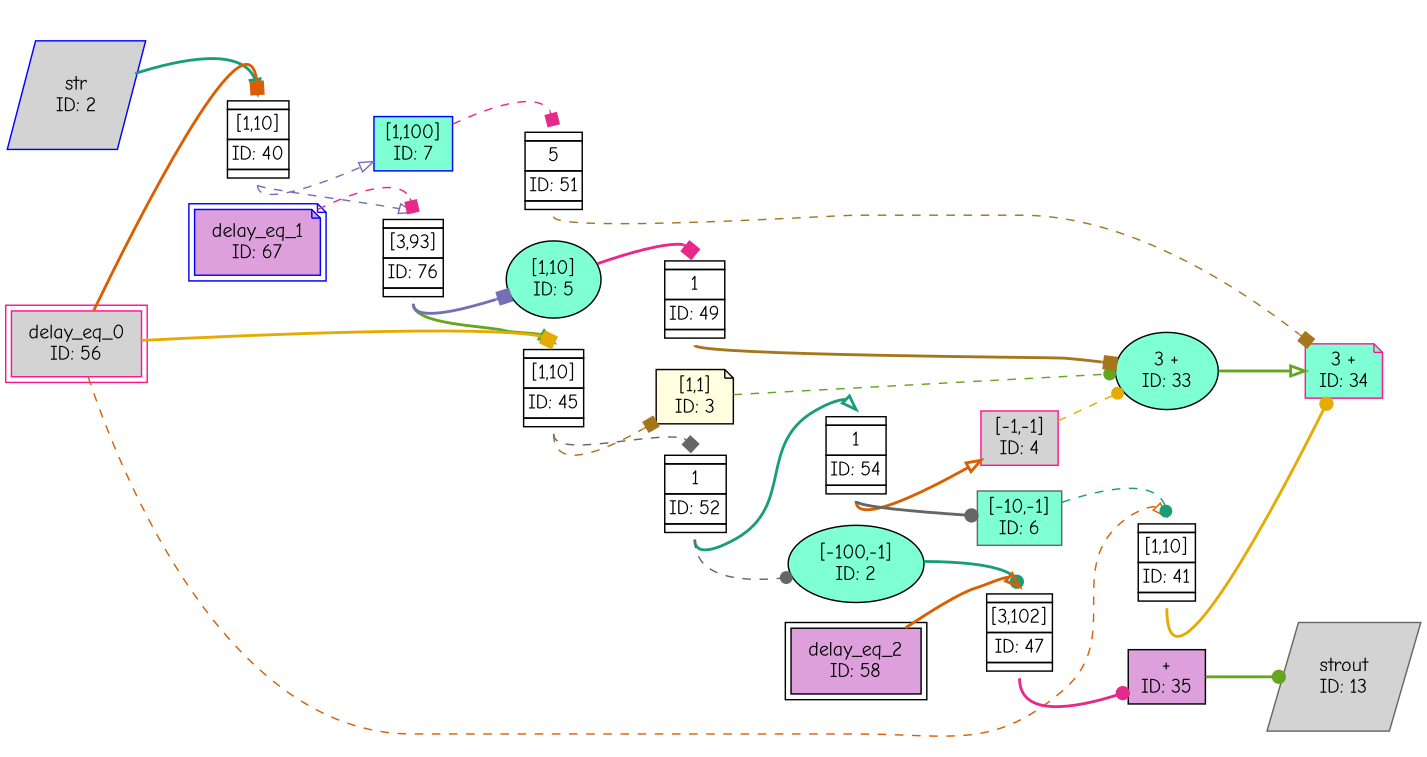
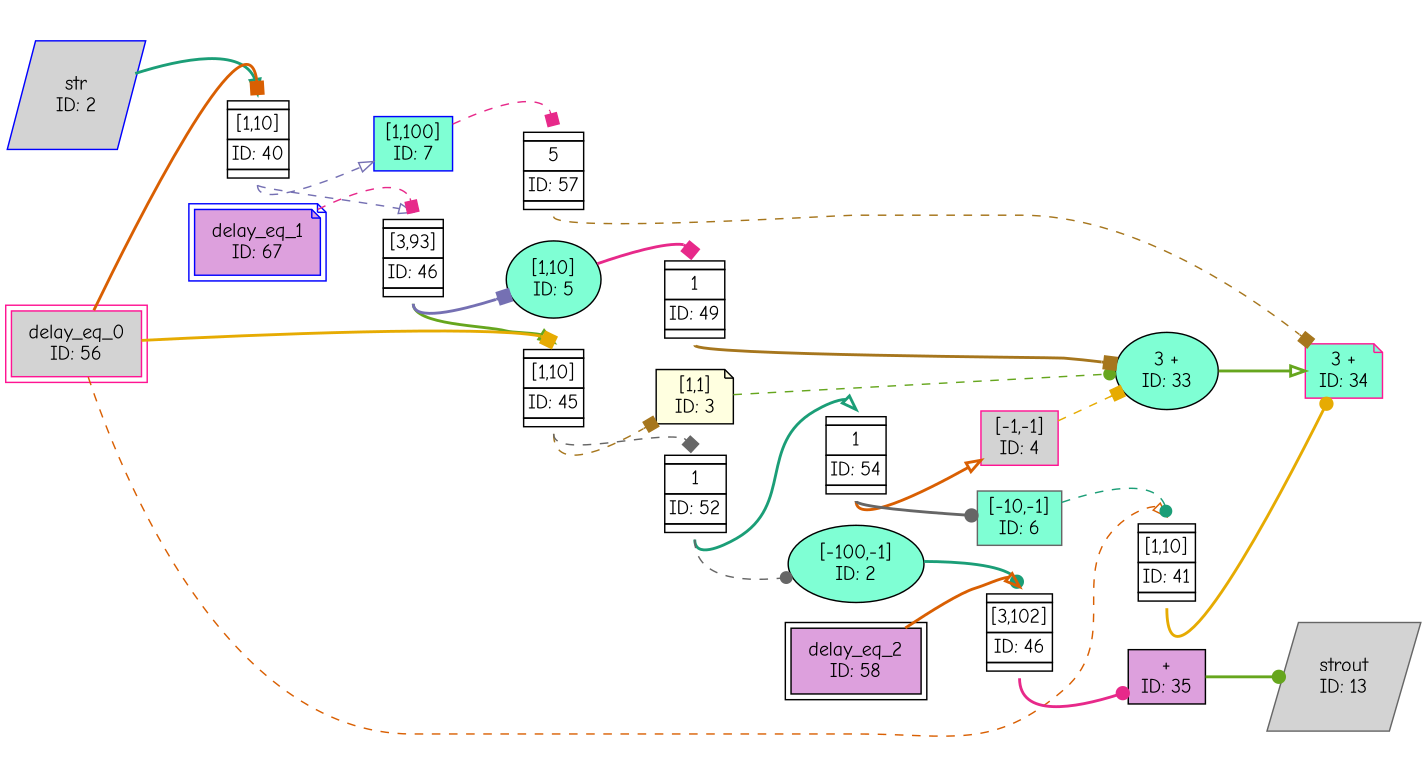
(554, 185) -> (554, 185)
(413, 272) -> (413, 272)
(1085, 408) -> (1085, 408)
(1020, 647) -> (1020, 647)
